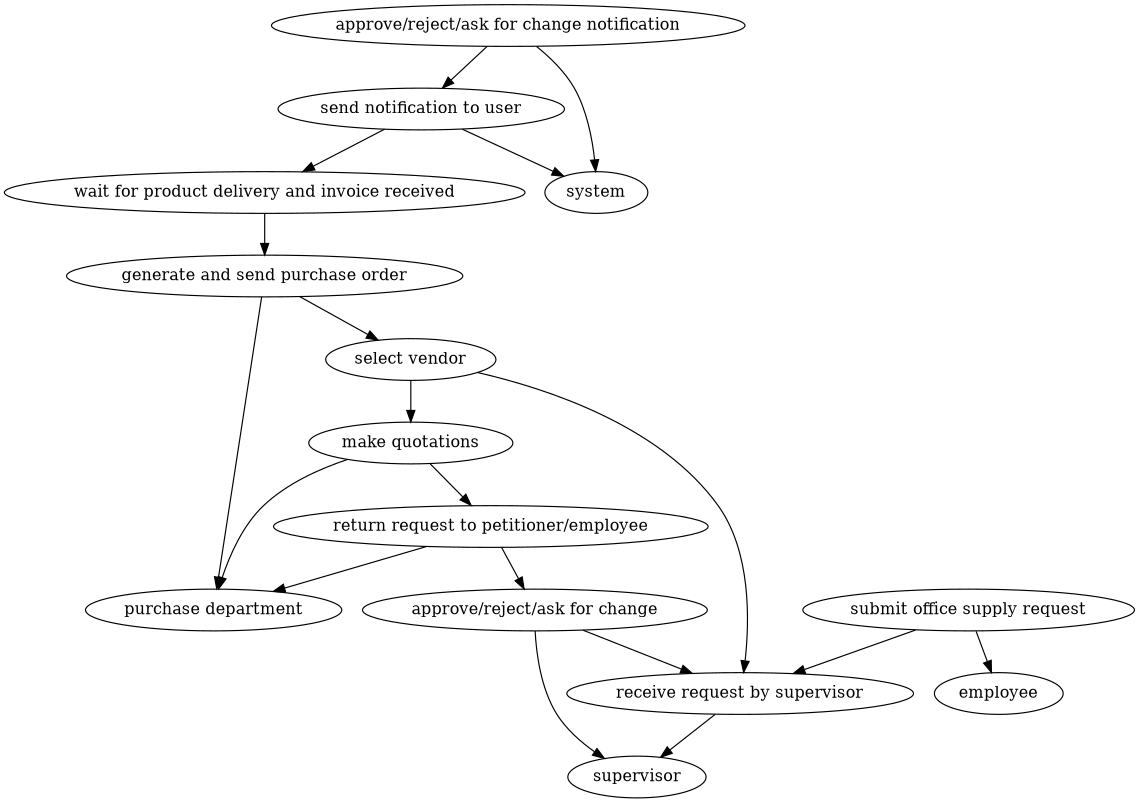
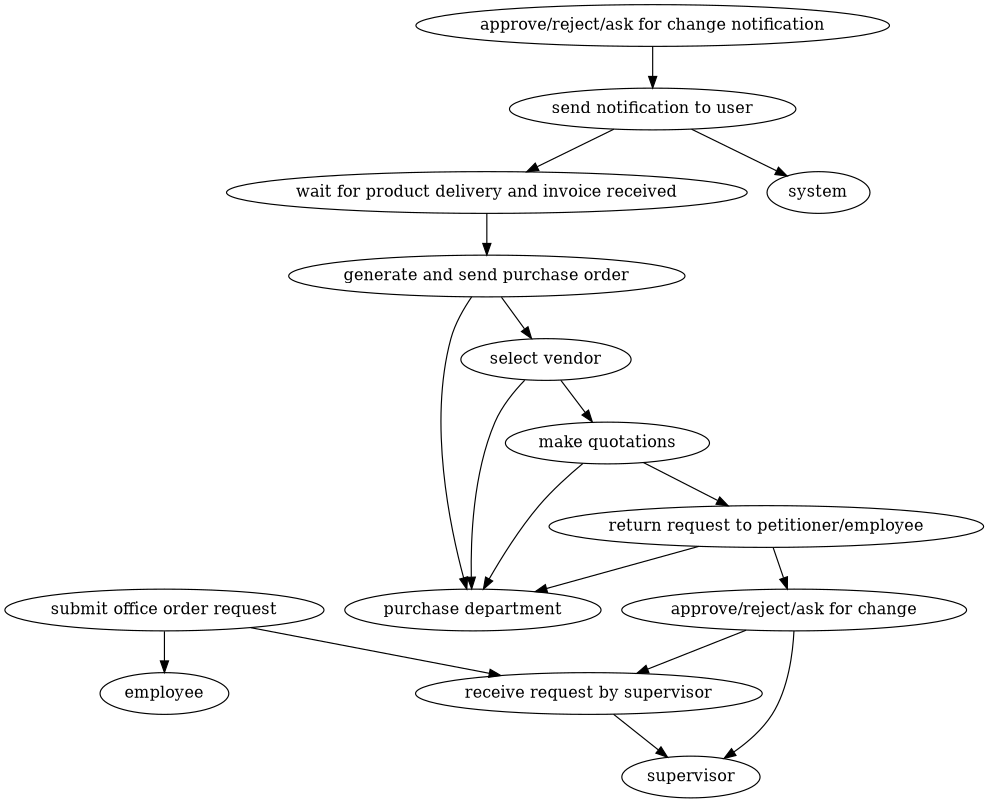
(578, 96) -> none
(677, 462) -> (480, 473)
(969, 610) -> (164, 610)
